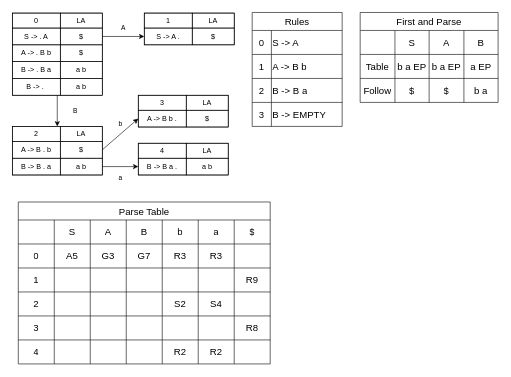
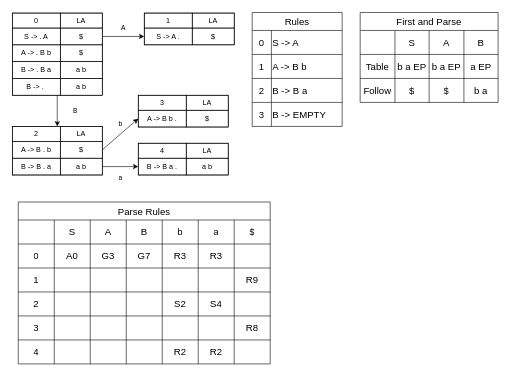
(144, 212) -> (144, 212)
(72, 256) -> (72, 256)
